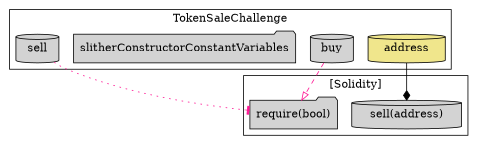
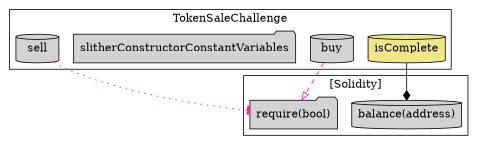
(407, 49) -> (407, 49)
(407, 115) -> (407, 115)
